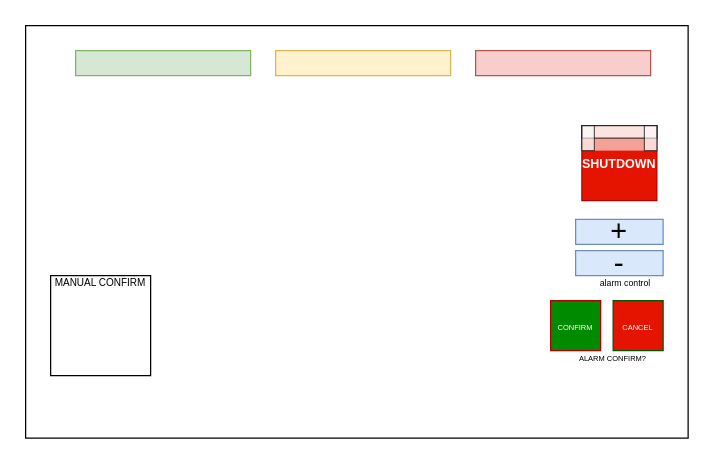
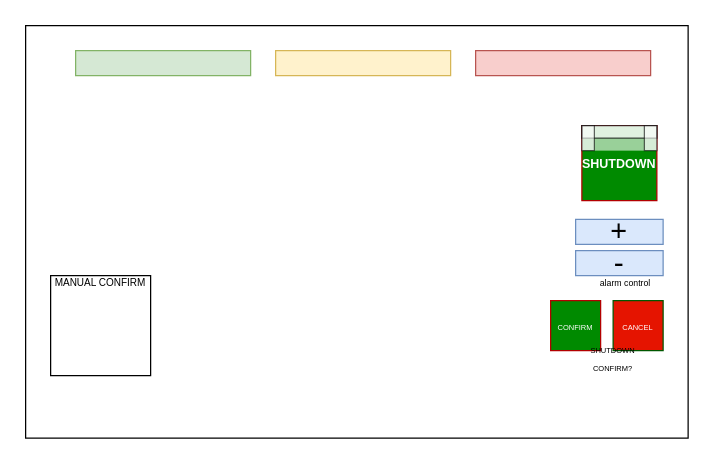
(619, 163) -> (619, 163)
(613, 357) -> (613, 357)
